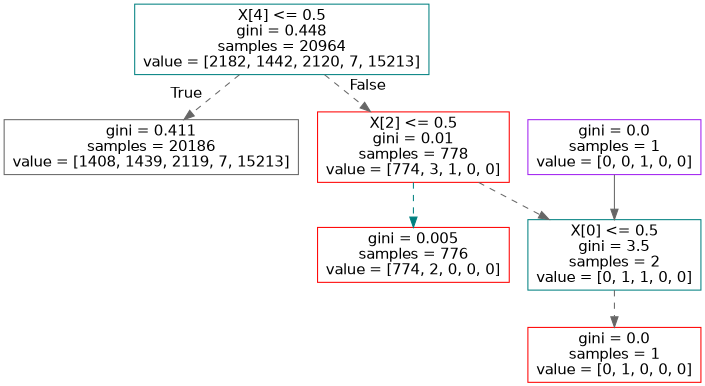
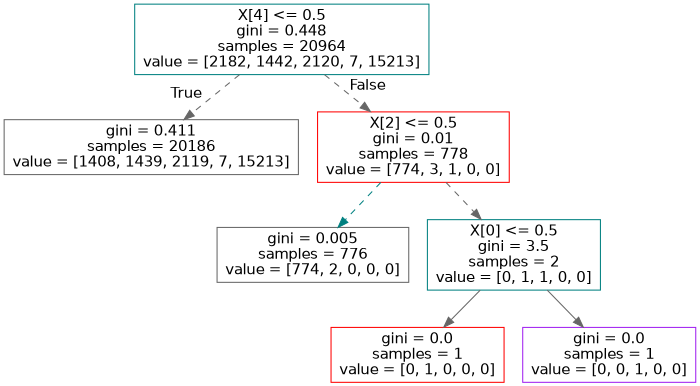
(614, 192) -> (562, 305)
(413, 255) -> (313, 255)
(614, 303) -> (466, 305)
